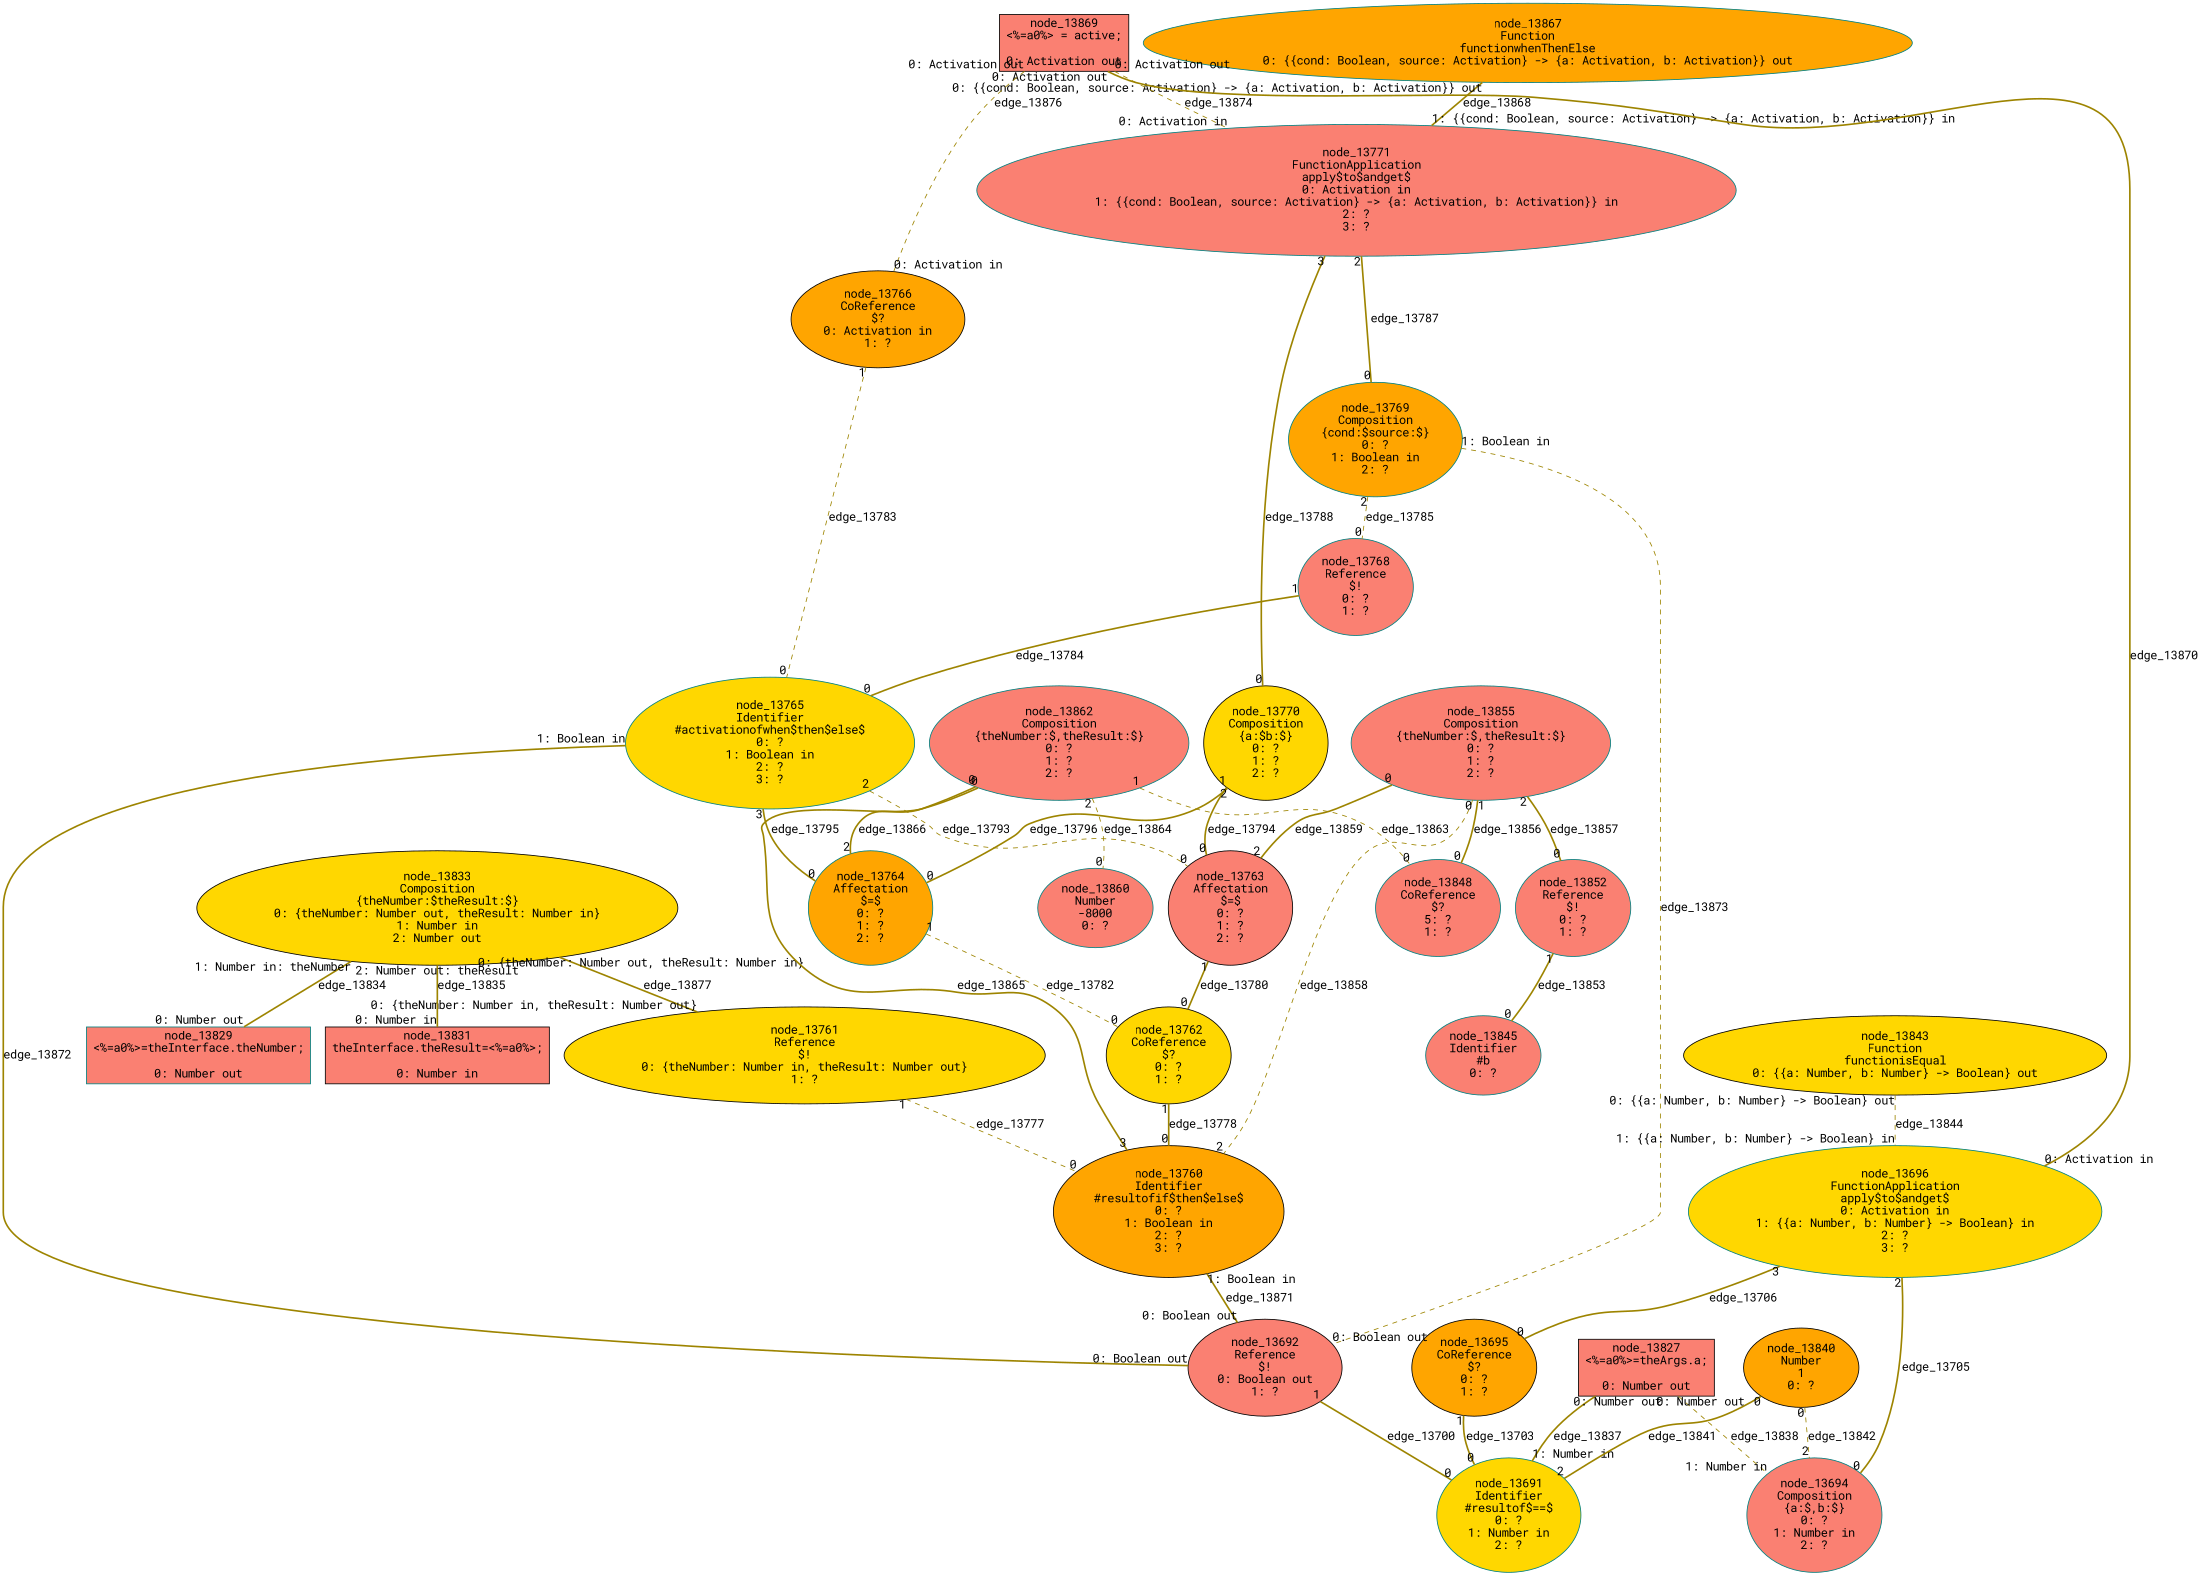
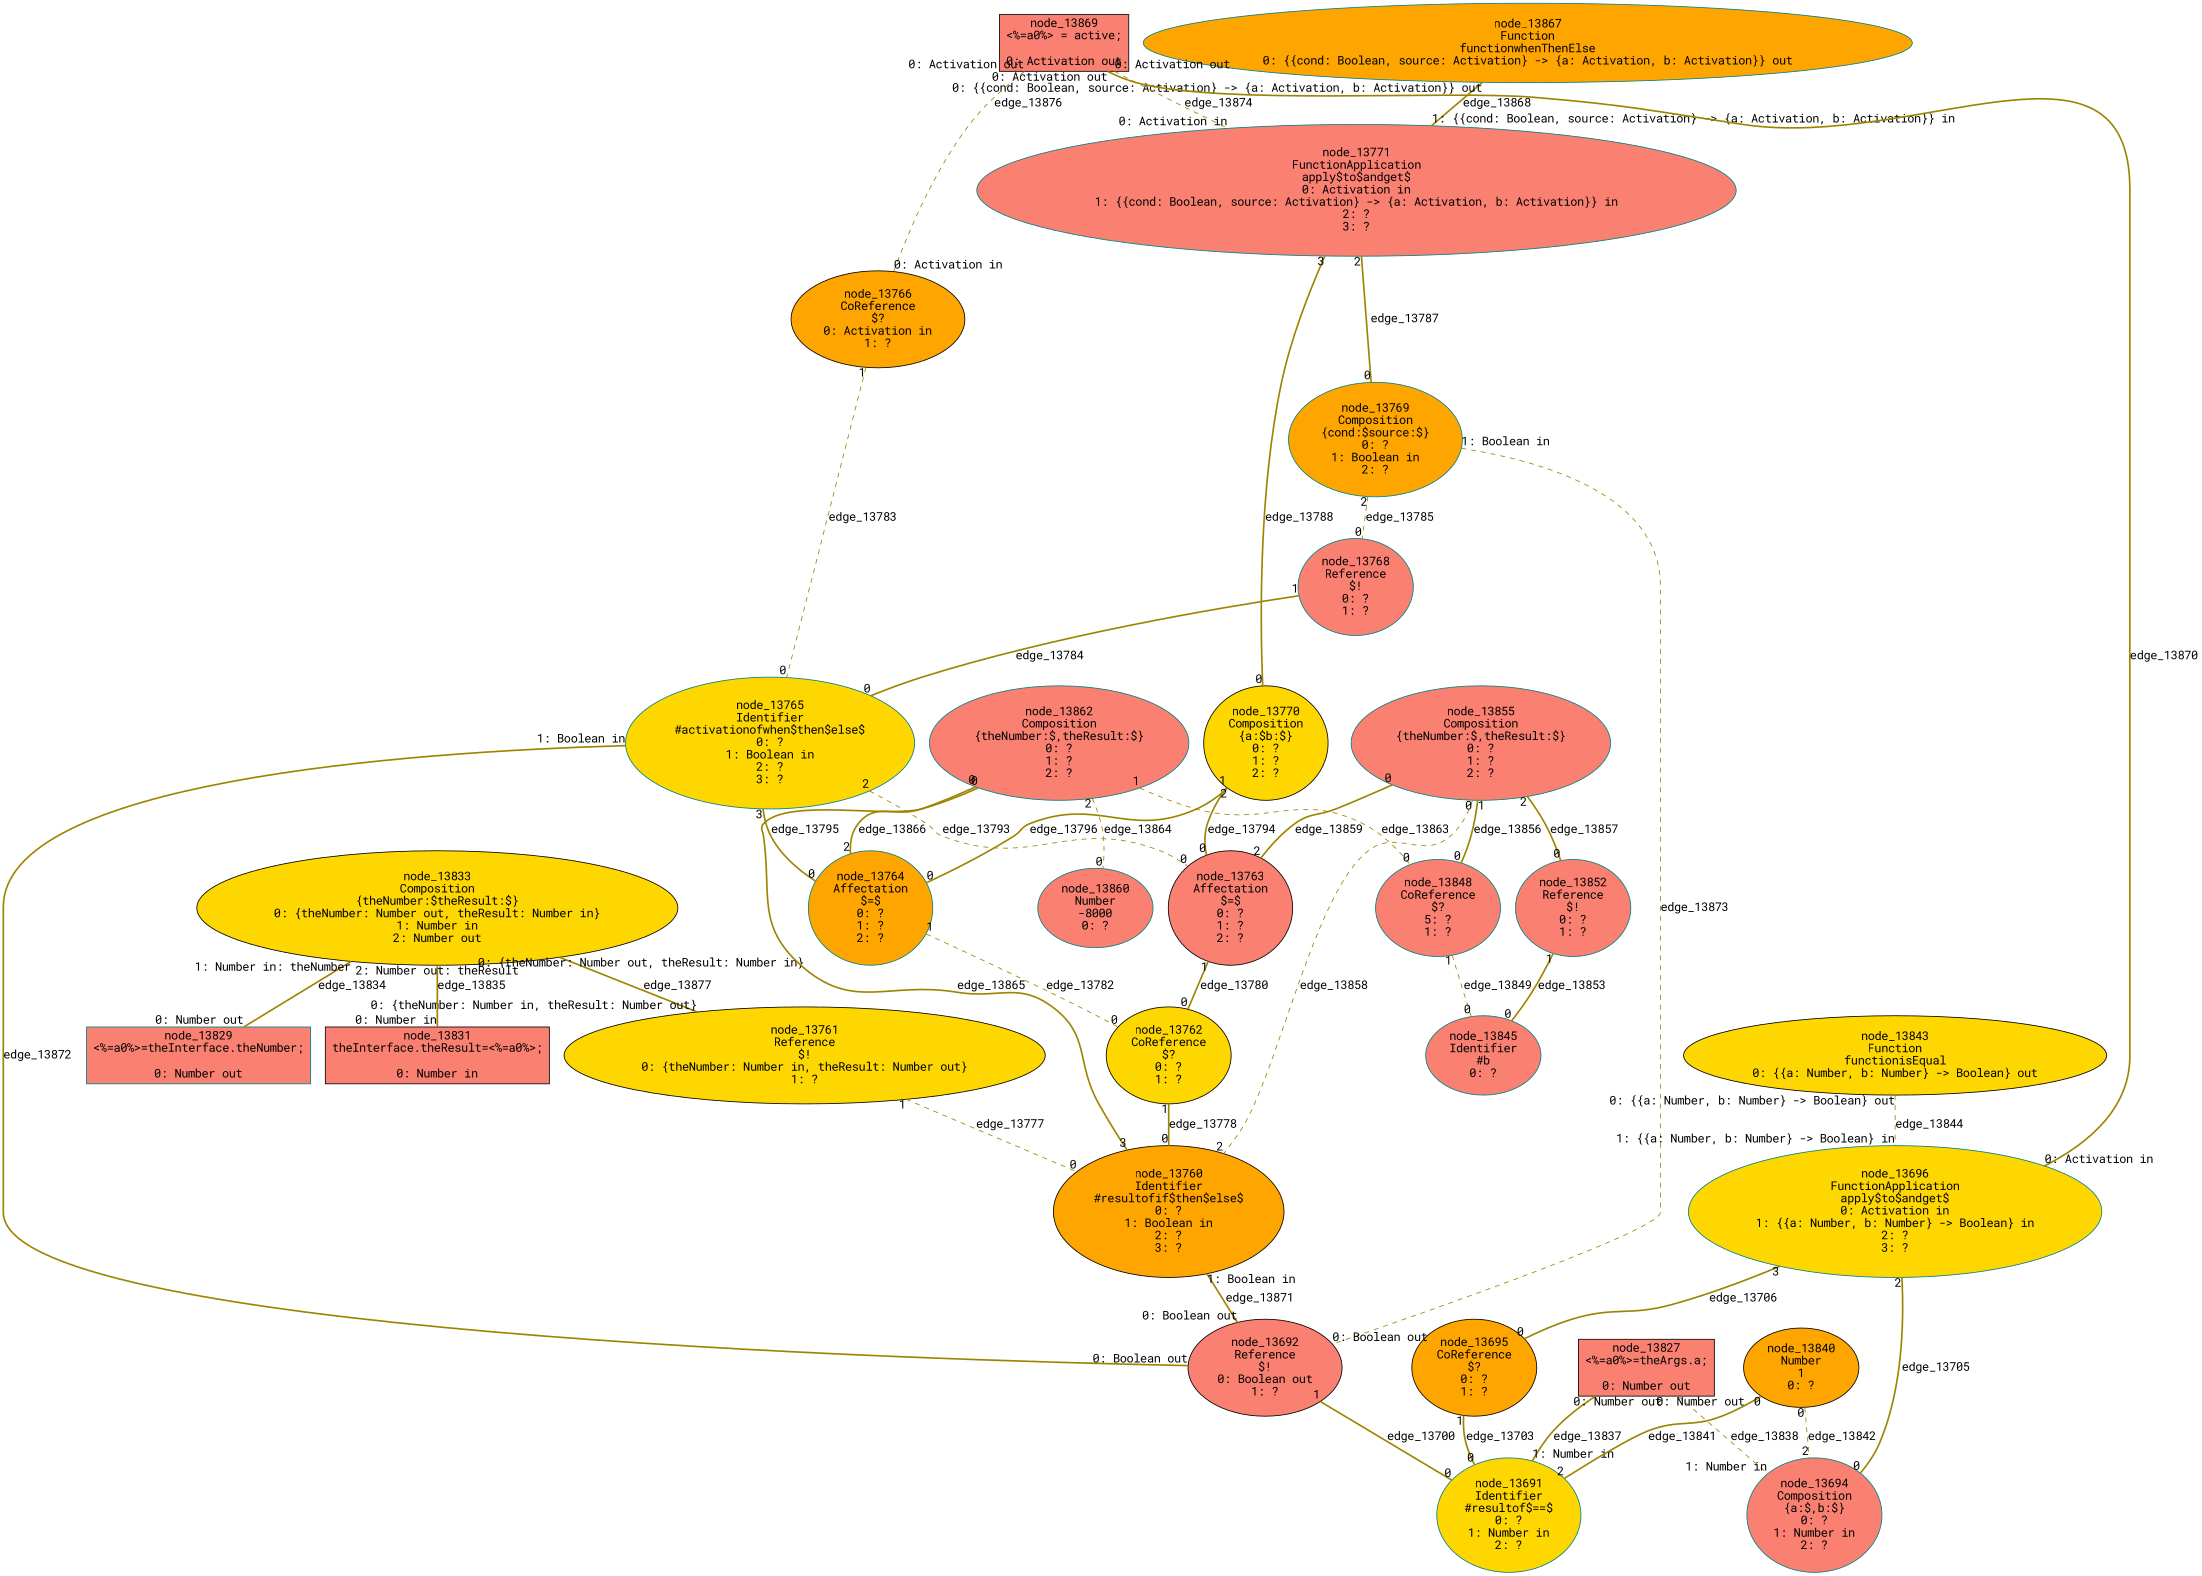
none -> (1462, 986)
